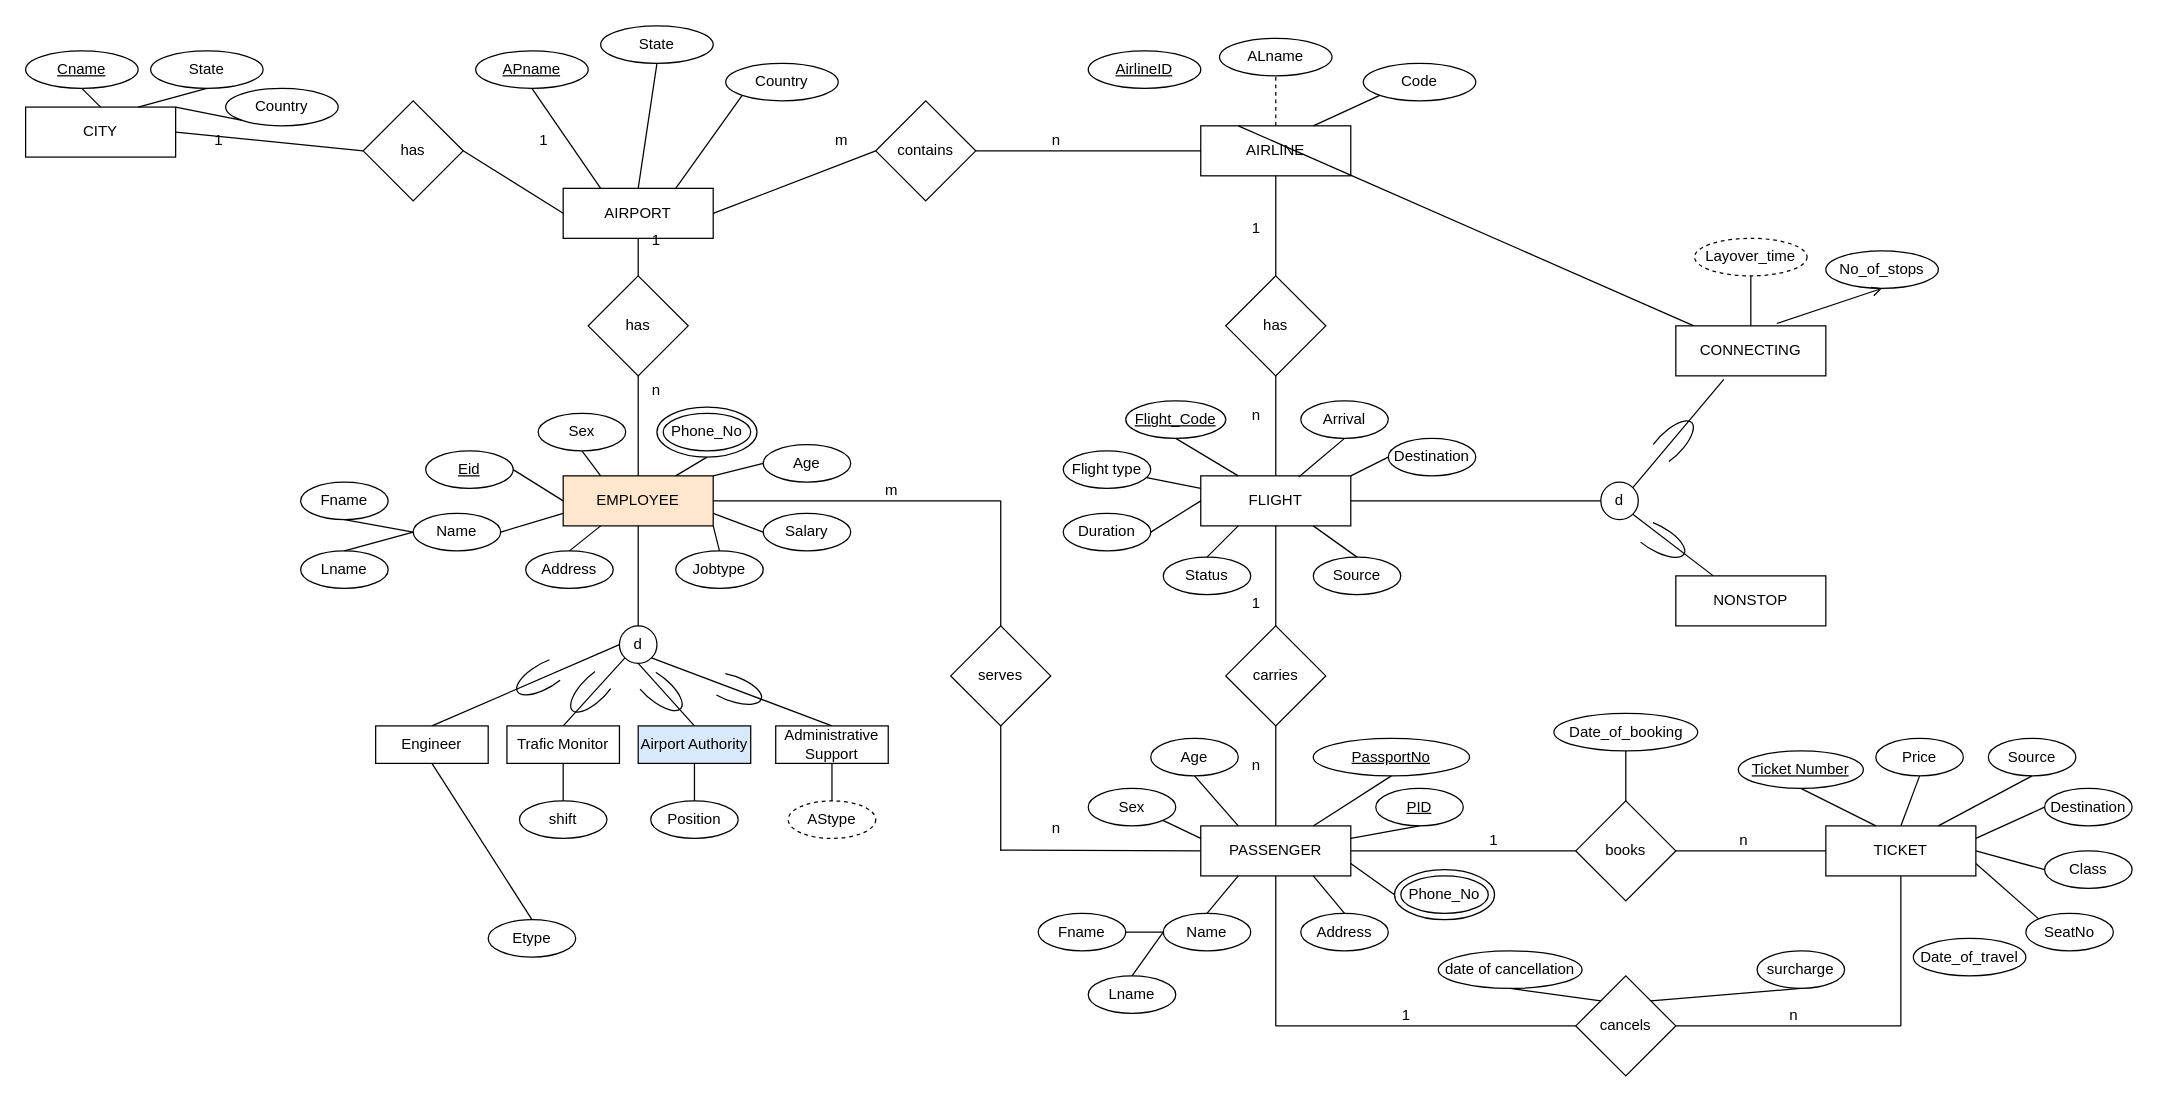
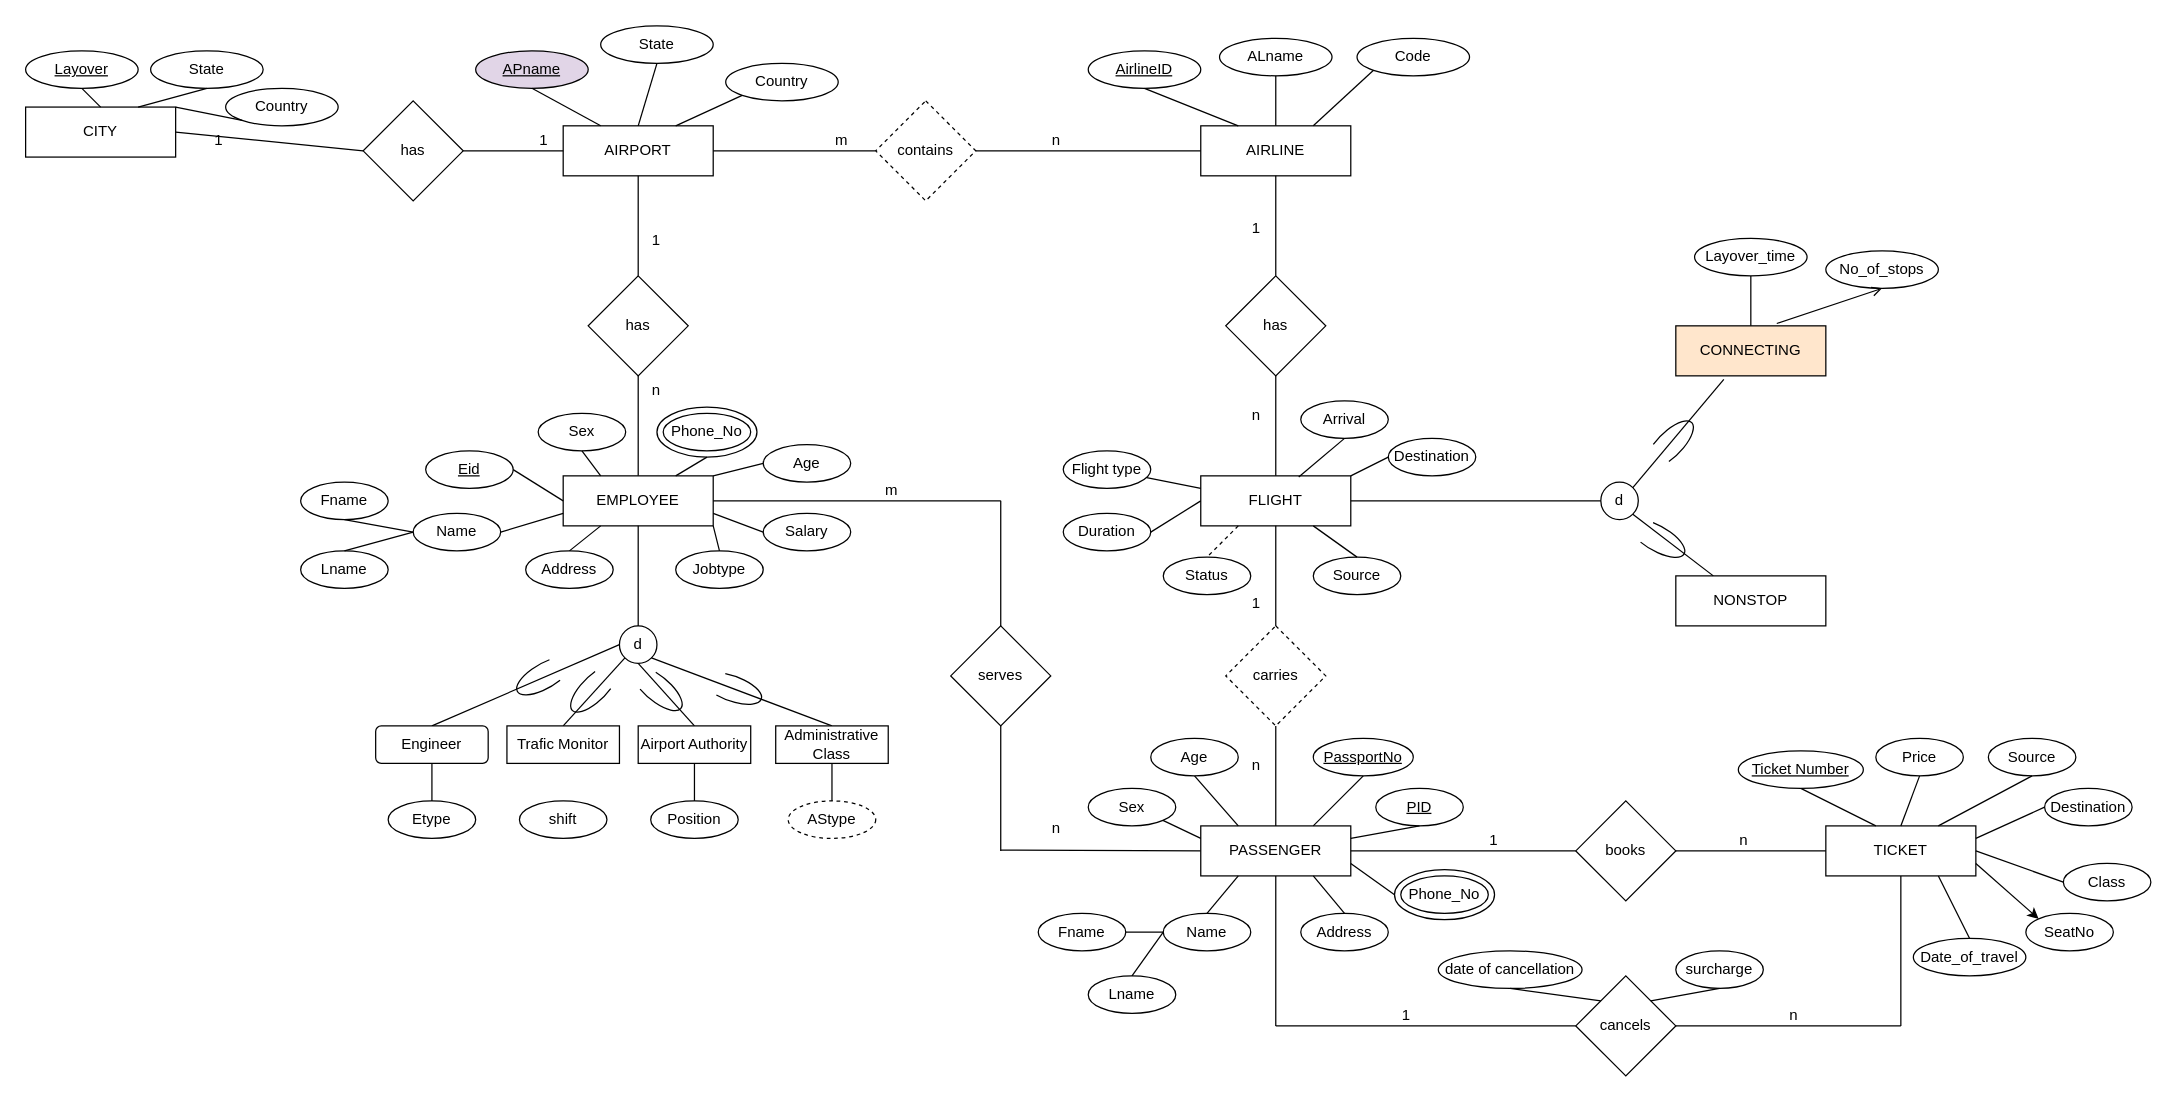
(82, 69) -> (82, 69)
(532, 69) -> (532, 69)
(1419, 82) -> (1413, 57)
(1276, 100) -> (1276, 100)
(926, 151) -> (926, 151)
(638, 213) -> (638, 151)
(1465, 225) -> (1191, 107)
(1751, 257) -> (1751, 257)
(1751, 351) -> (1751, 351)
(1176, 419) -> none
(1207, 457) -> none
(638, 501) -> (638, 501)
(1223, 541) -> (1223, 541)
(1276, 676) -> (1276, 676)
(1626, 732) -> none
(432, 744) -> (432, 744)
(694, 744) -> (694, 744)
(832, 744) -> (832, 744)
(1391, 757) -> (1363, 757)
(1626, 776) -> none
(563, 781) -> none
(2088, 869) -> (2107, 882)
none -> (1954, 907)
(2034, 915) -> (2032, 913)
(532, 938) -> (432, 819)
(1801, 969) -> (1719, 969)
